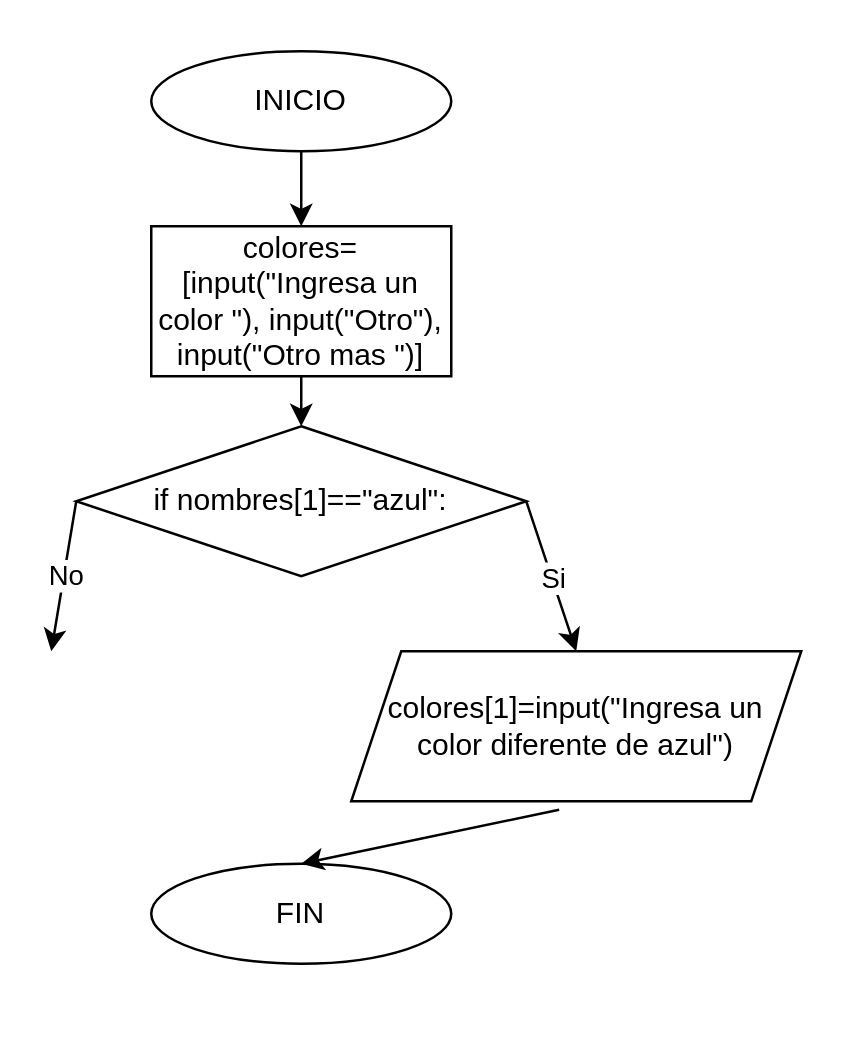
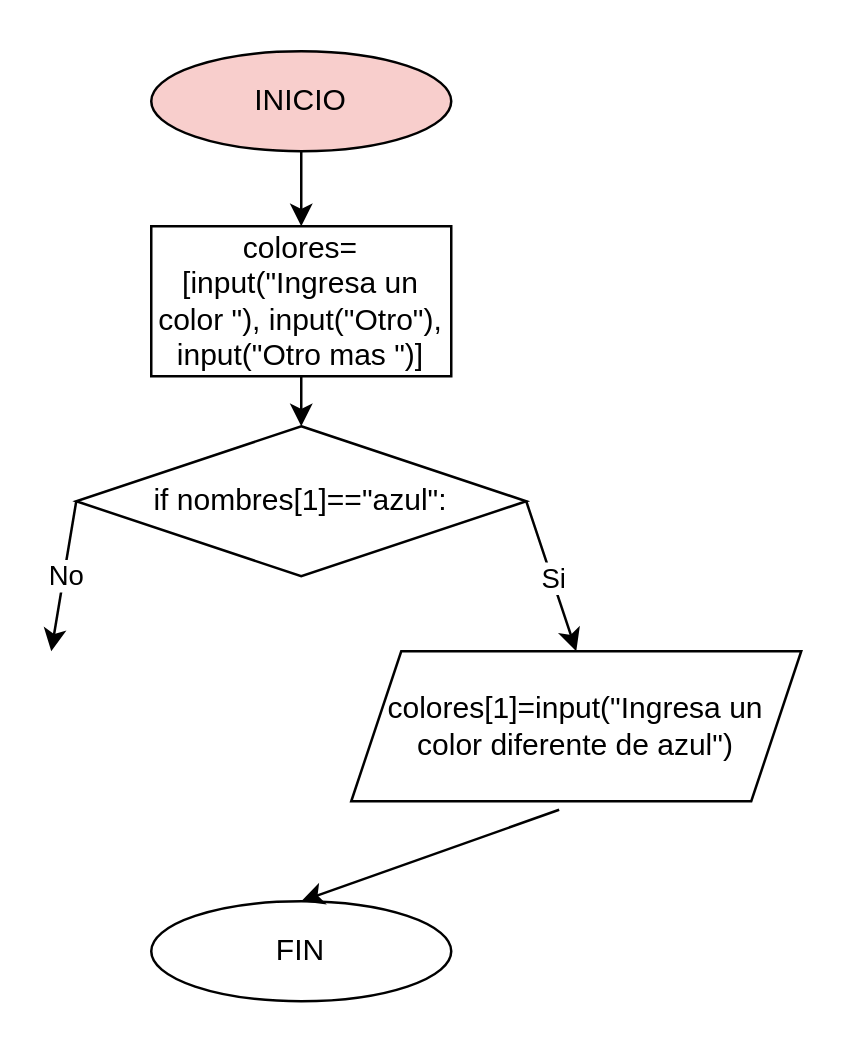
(301, 101) -> (301, 101)
(301, 914) -> (301, 951)
